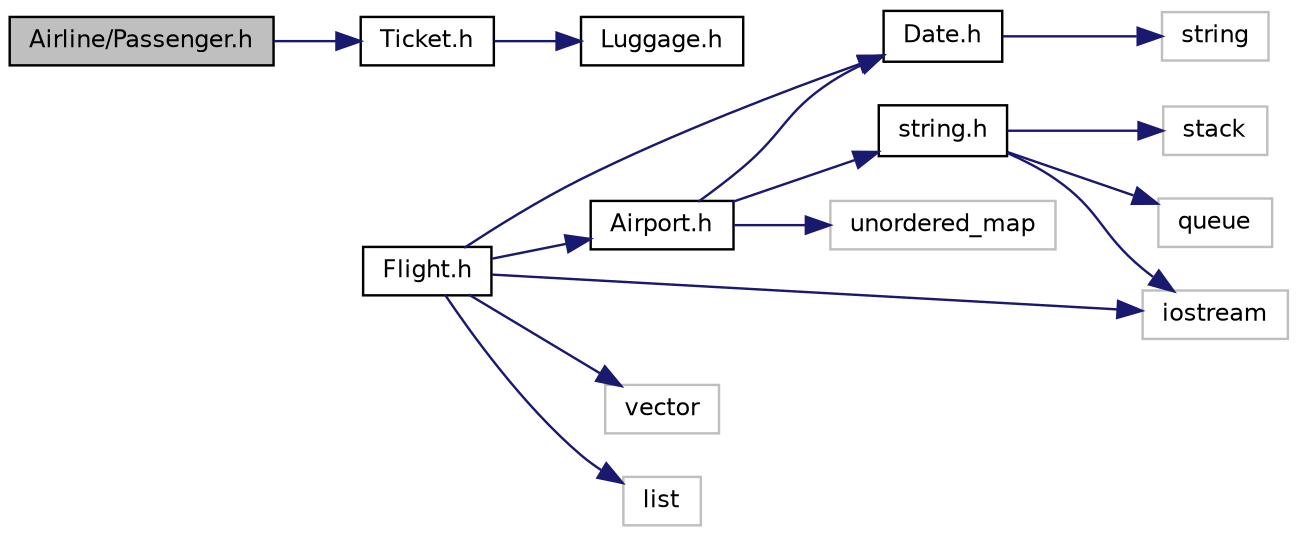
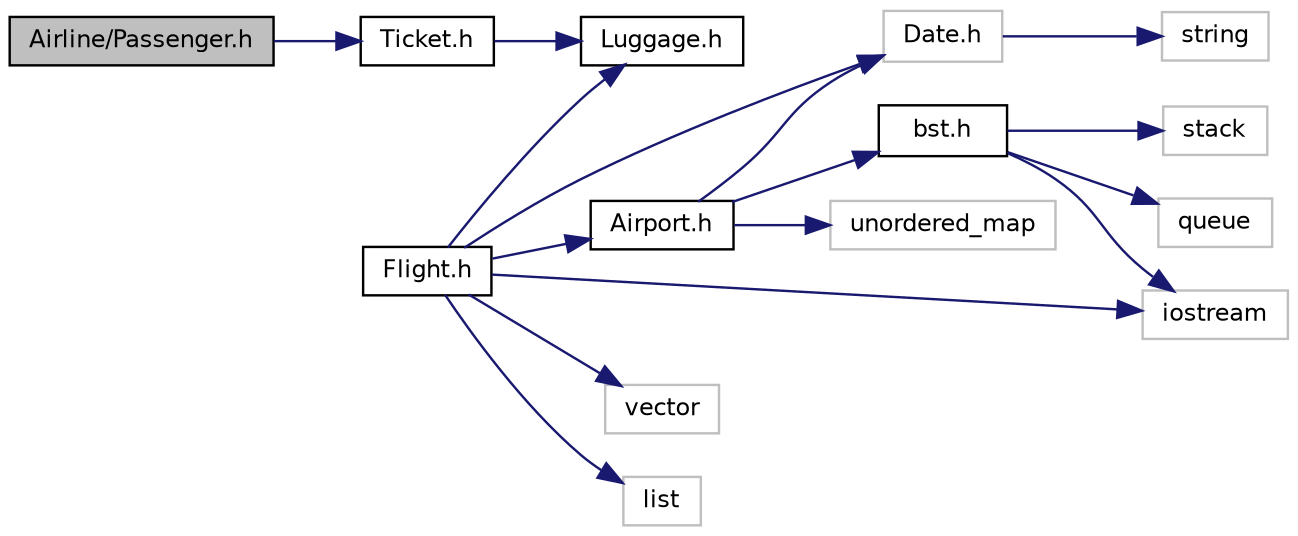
(943, 36) -> (943, 36)
(943, 131) -> (943, 131)
none -> (522, 159)
